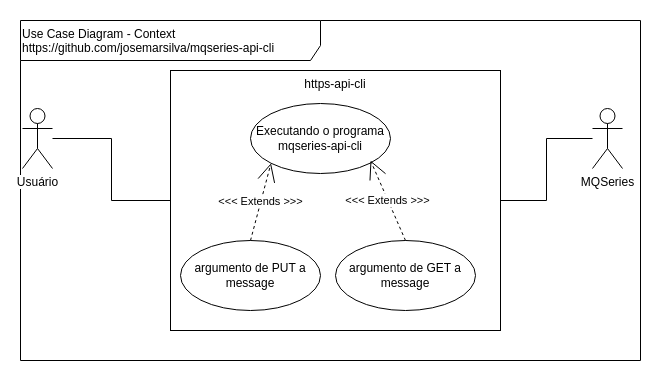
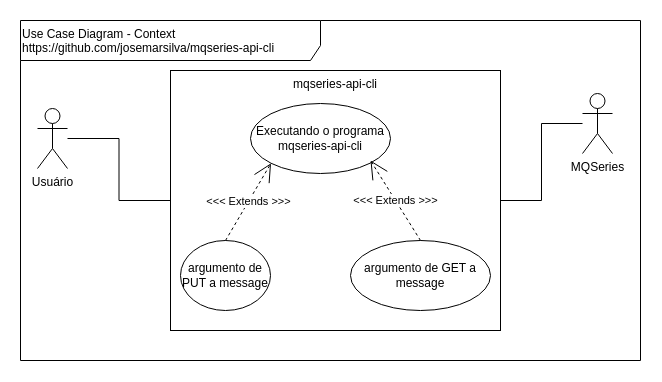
(336, 85) -> (336, 85)
(38, 139) -> (53, 139)
(608, 139) -> (598, 124)
(251, 276) -> (226, 276)
(406, 276) -> (421, 276)
